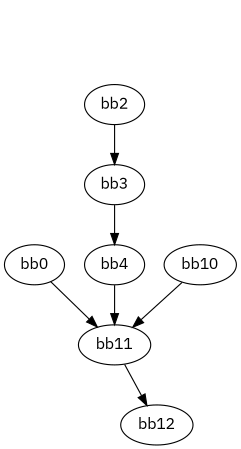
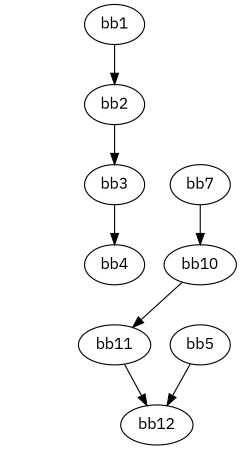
none -> (115, 24)
none -> (200, 185)
(34, 265) -> none
(115, 299) -> none
none -> (200, 345)
